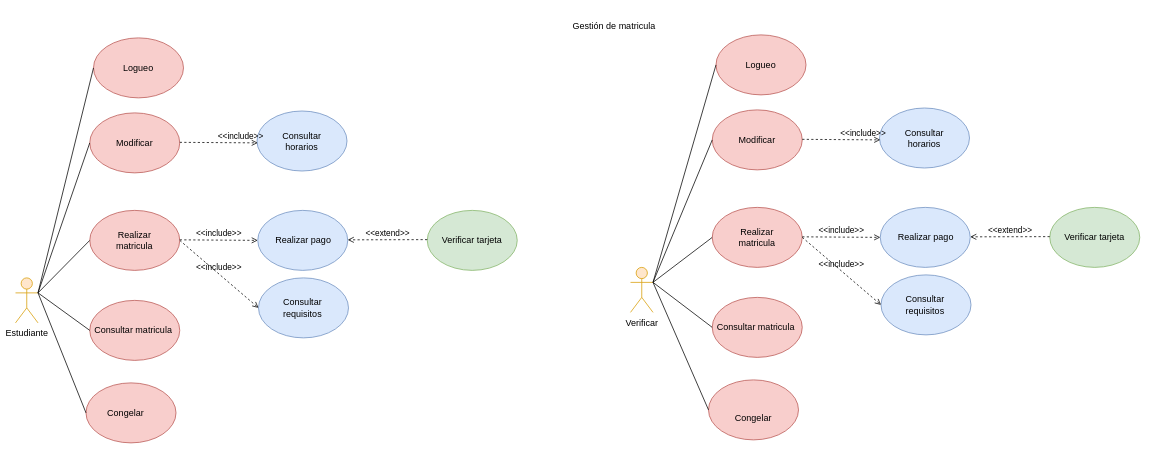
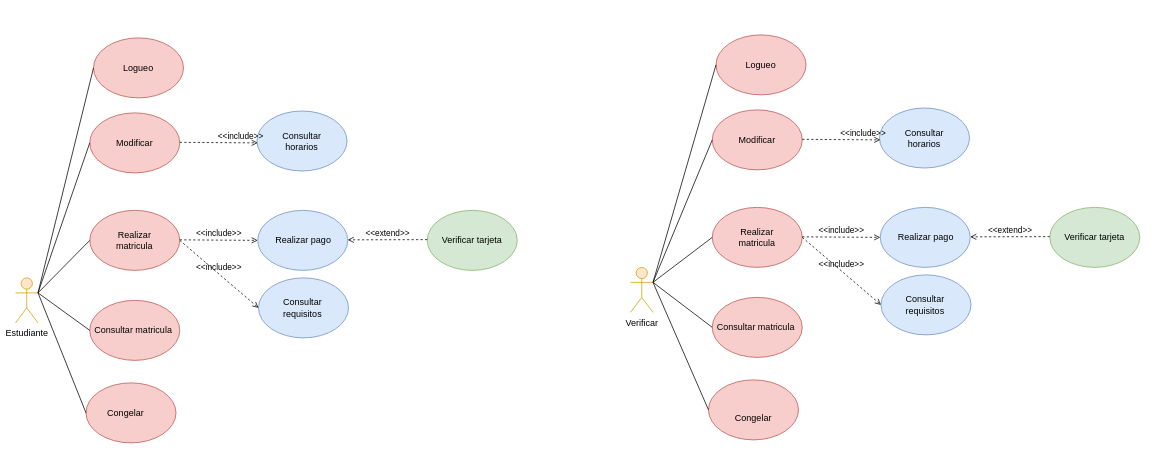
(615, 27) -> none
